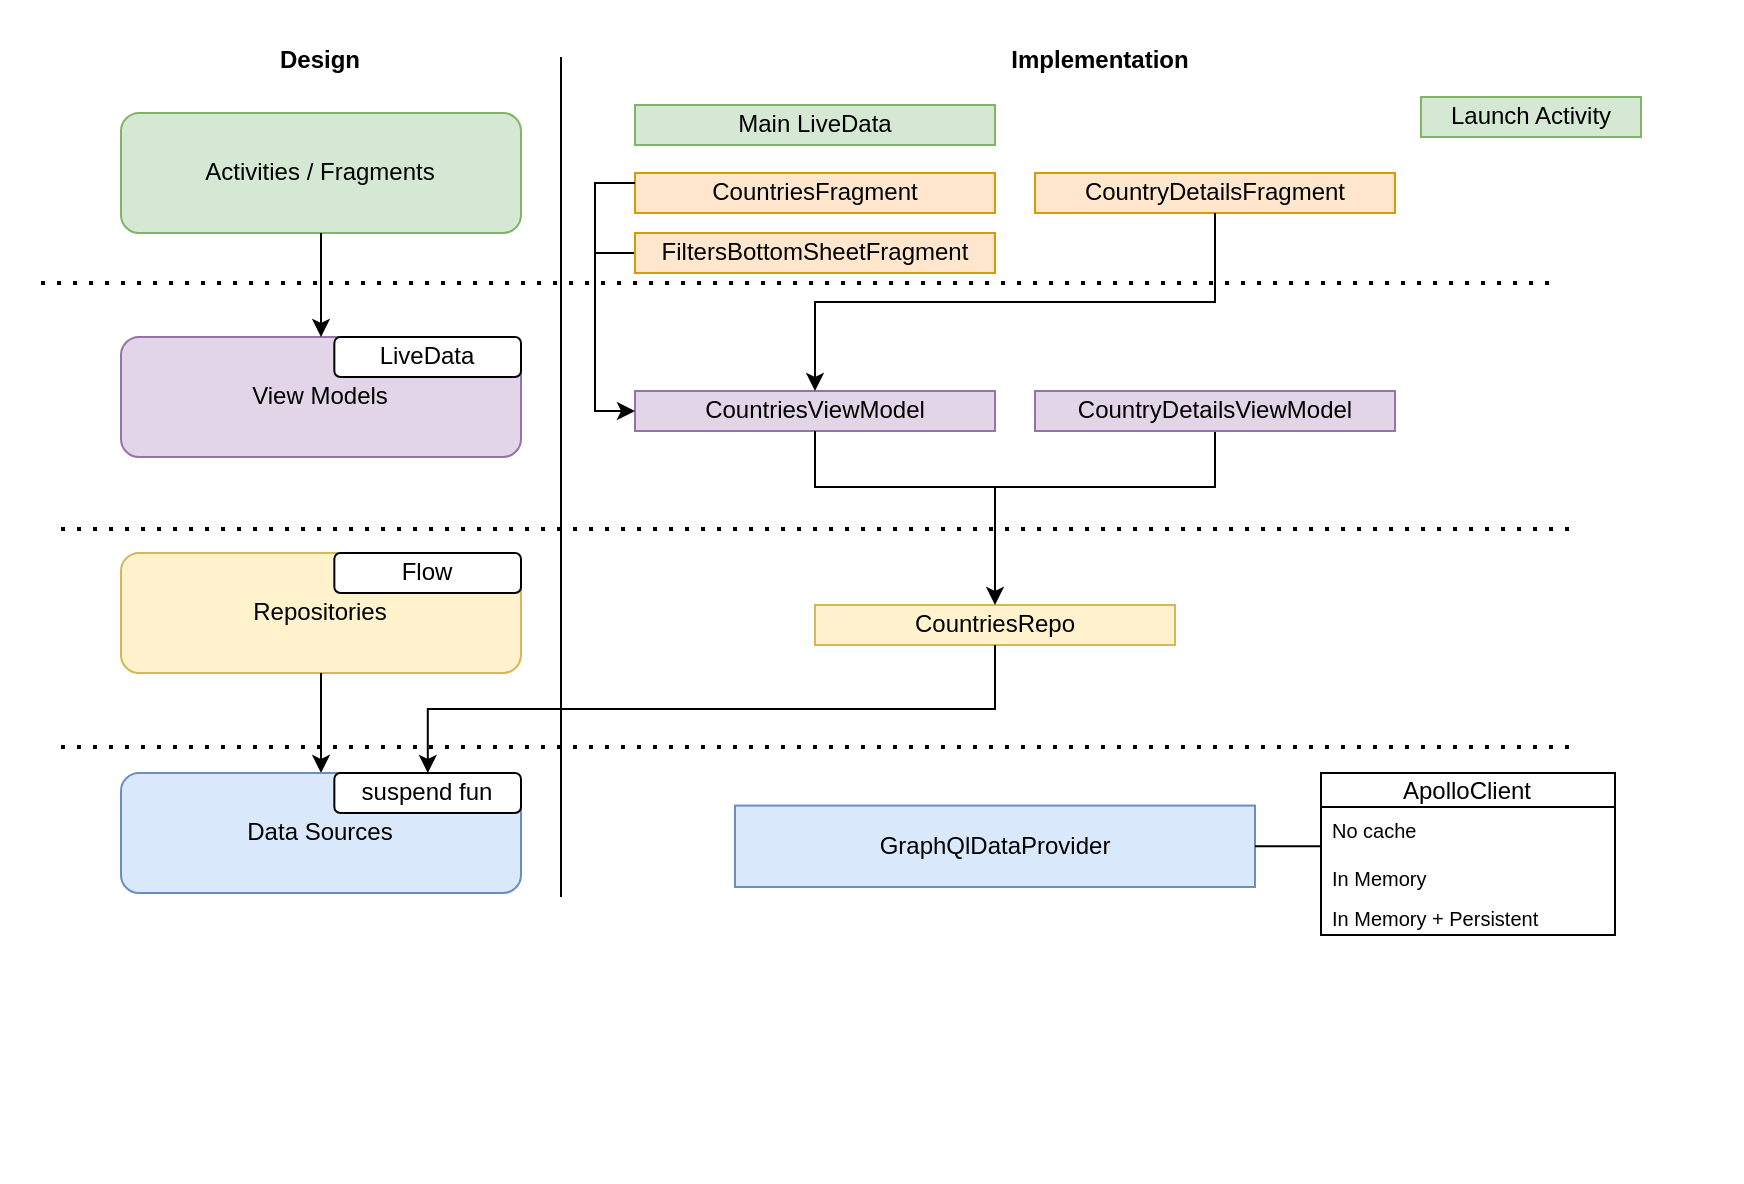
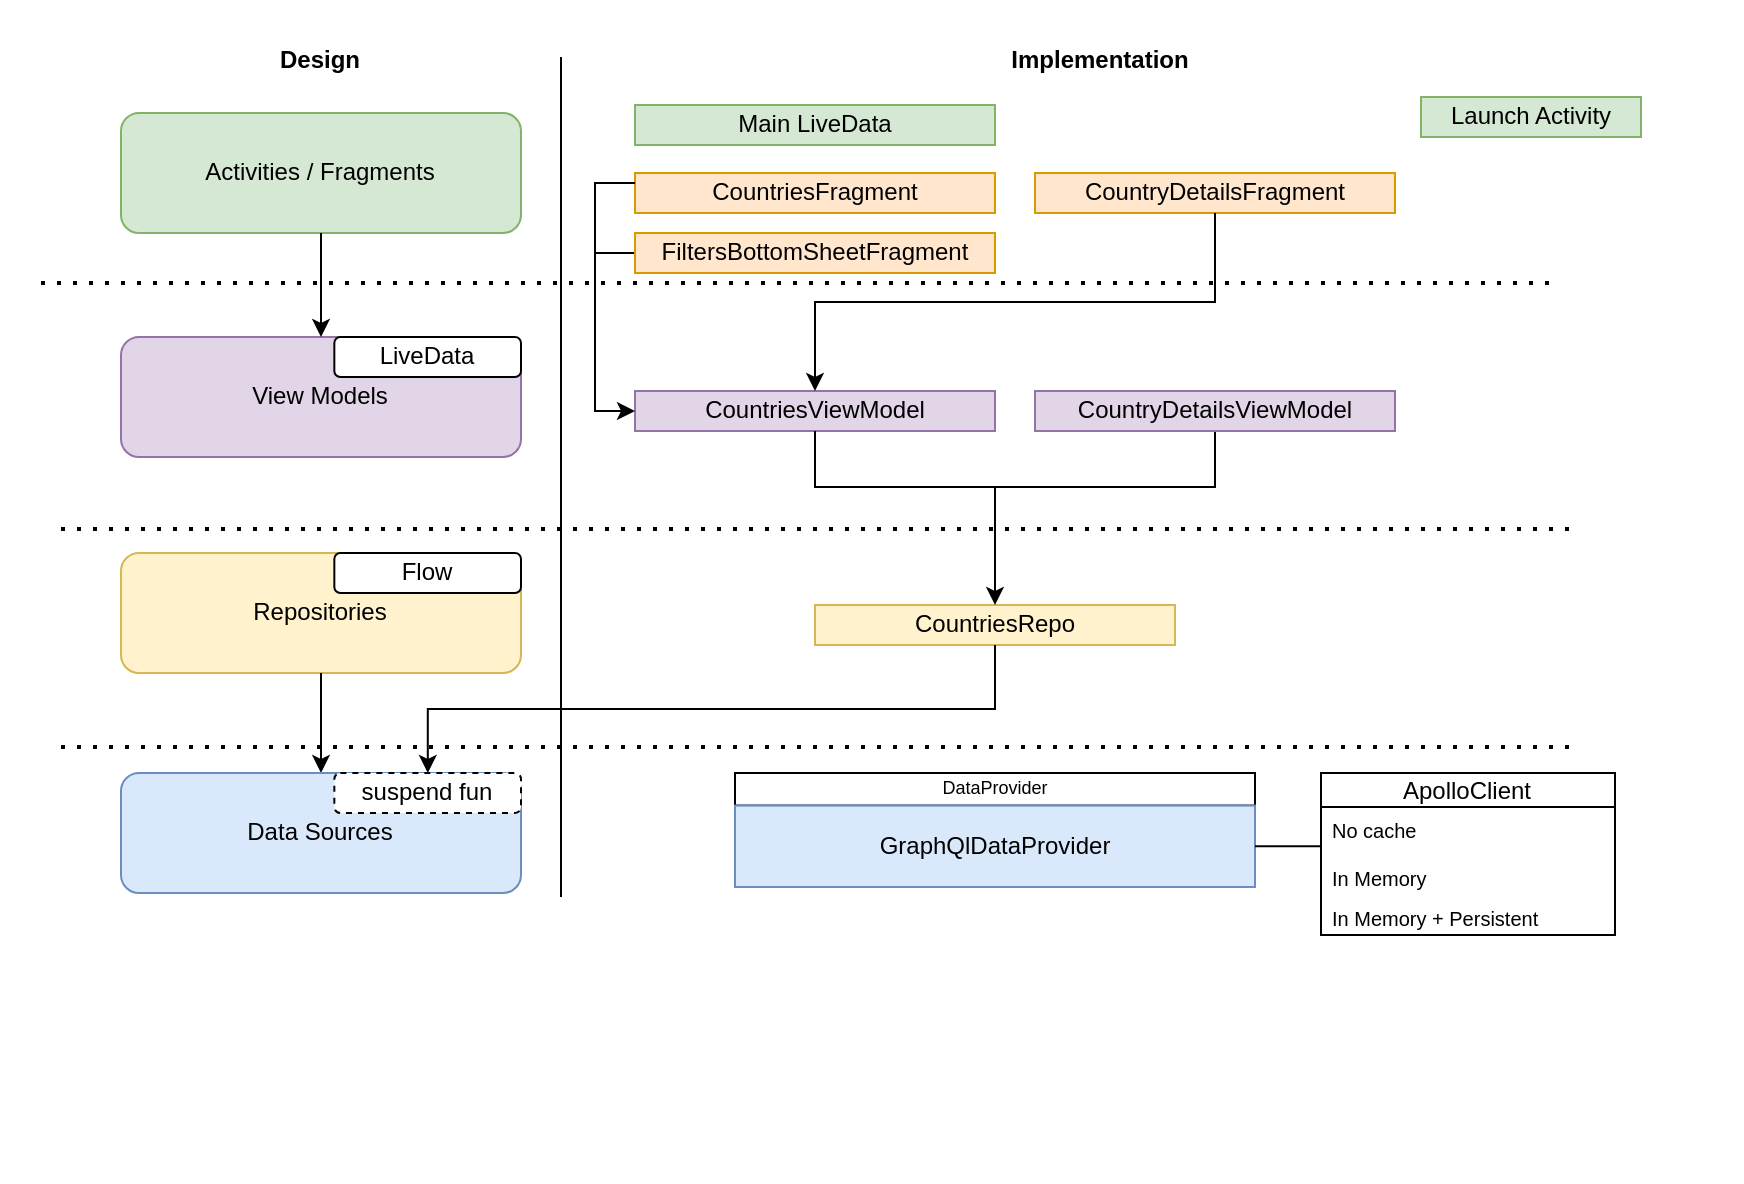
none -> (995, 789)
(428, 793) -> (428, 793)
